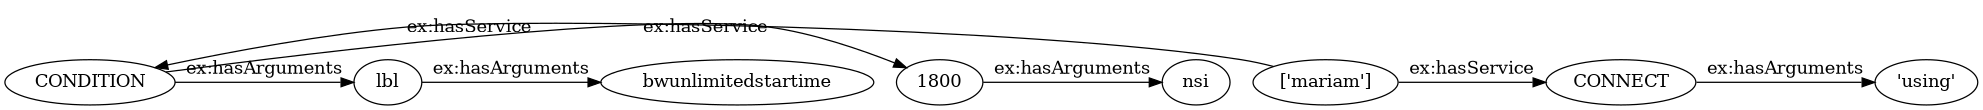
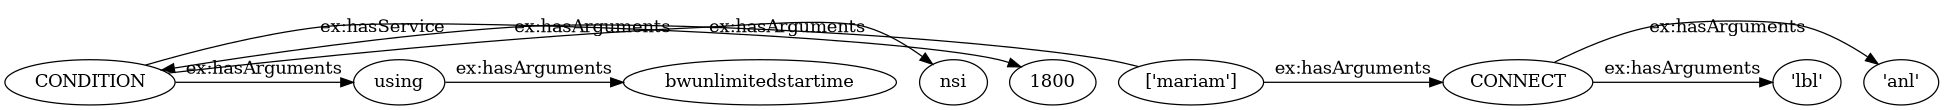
(470, 28) -> (593, 28)
(1472, 69) -> (1353, 69)
(388, 82) -> (399, 82)
(1066, 82) -> (548, 37)
none -> (1901, 82)
(1926, 82) -> (1807, 82)
